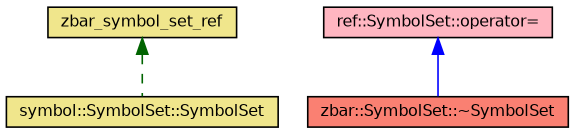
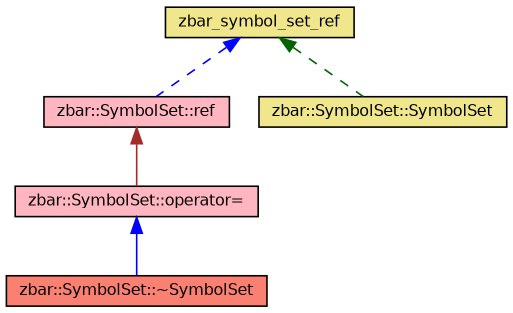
(438, 22) -> (137, 201)
none -> (137, 112)
(142, 112) -> (383, 112)
